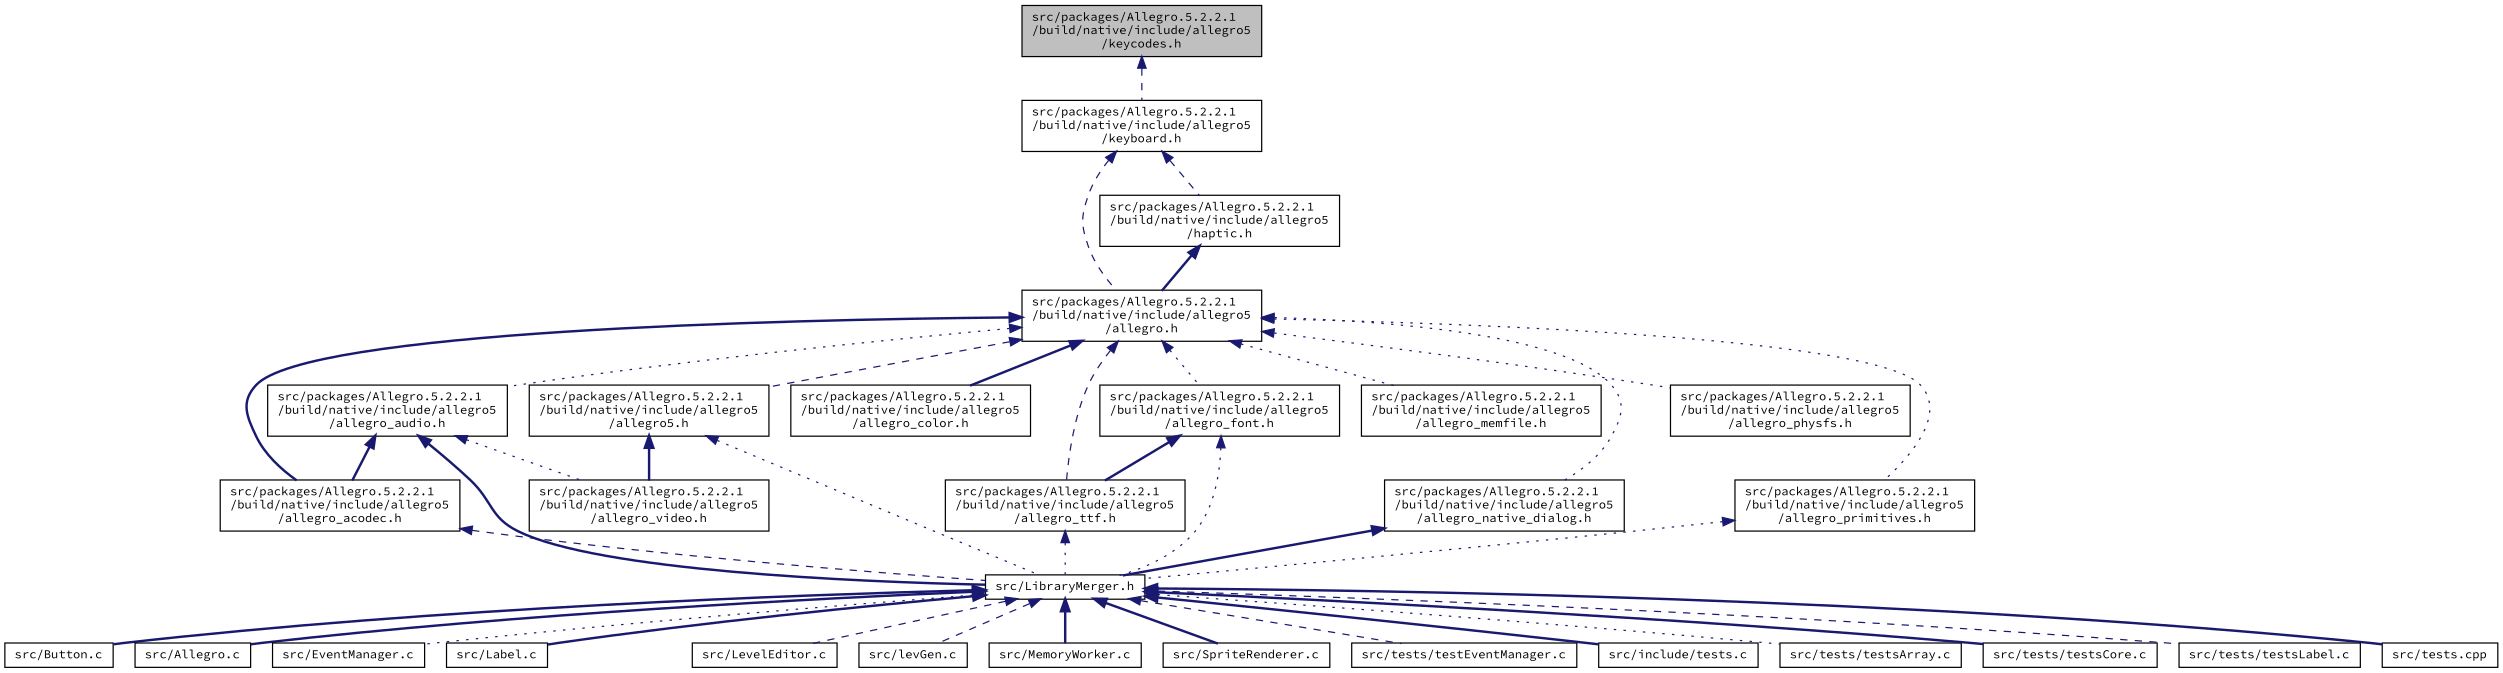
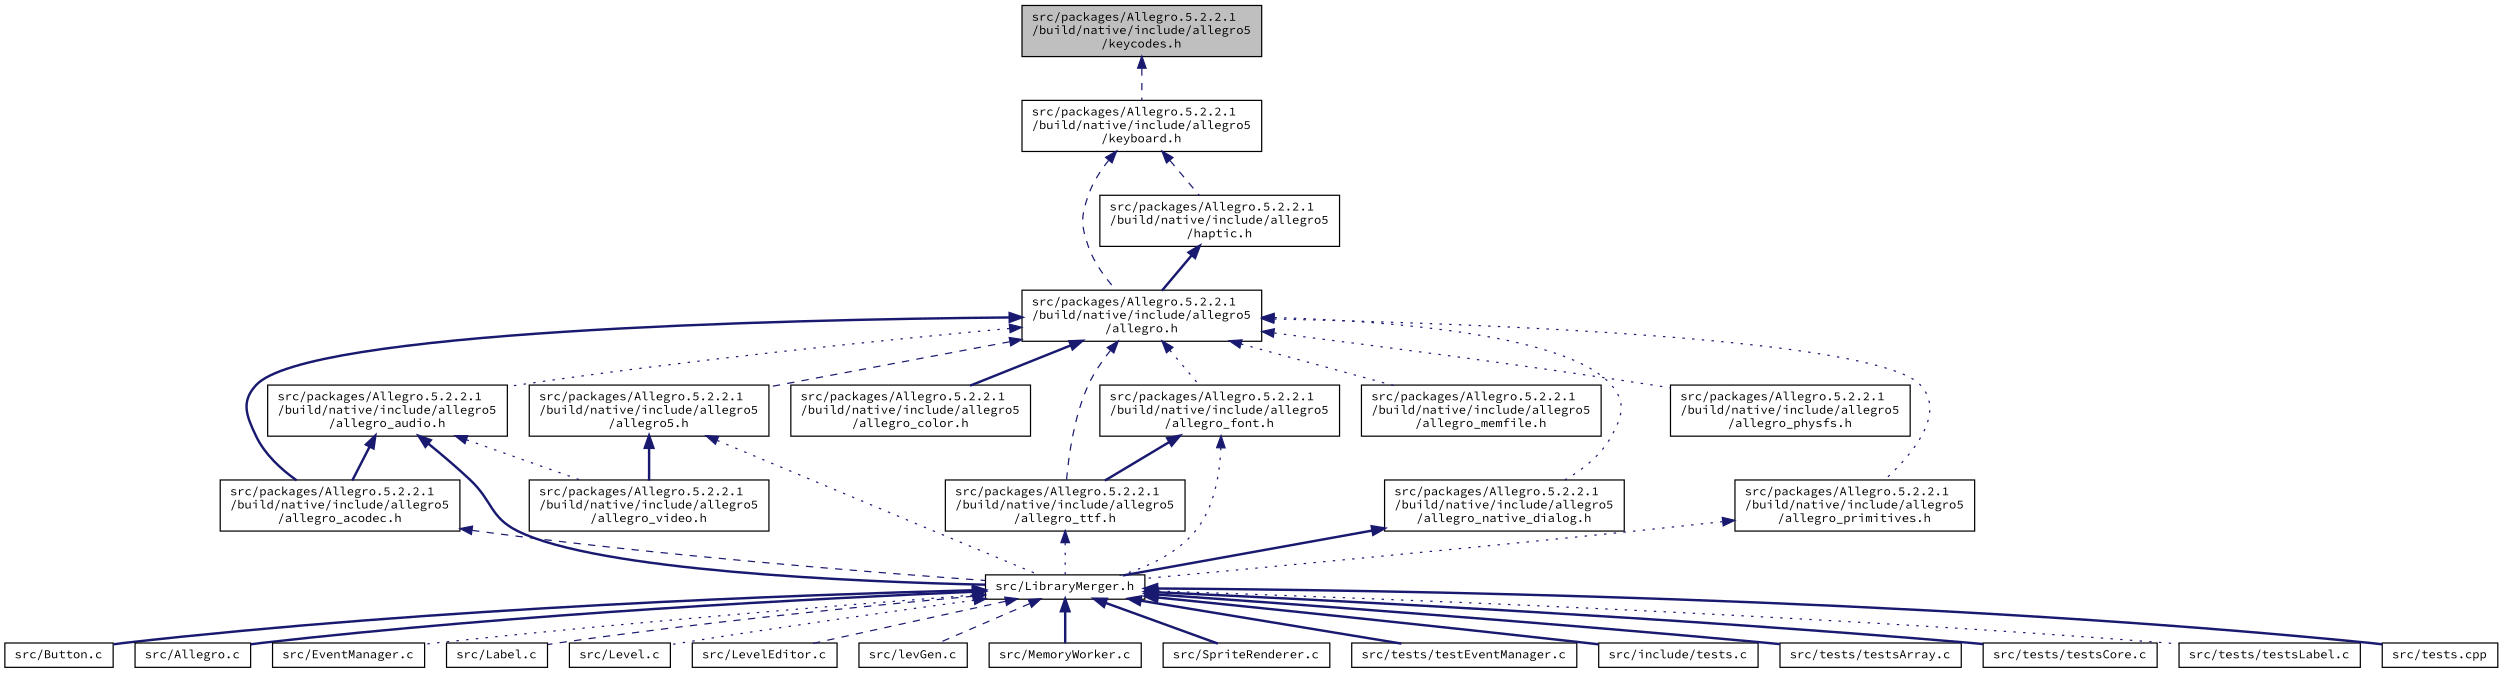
(1669, 612) -> (1669, 612)
(1469, 618) -> (1469, 618)
(1271, 622) -> (1271, 622)
(686, 626) -> (686, 626)
none -> (620, 655)
